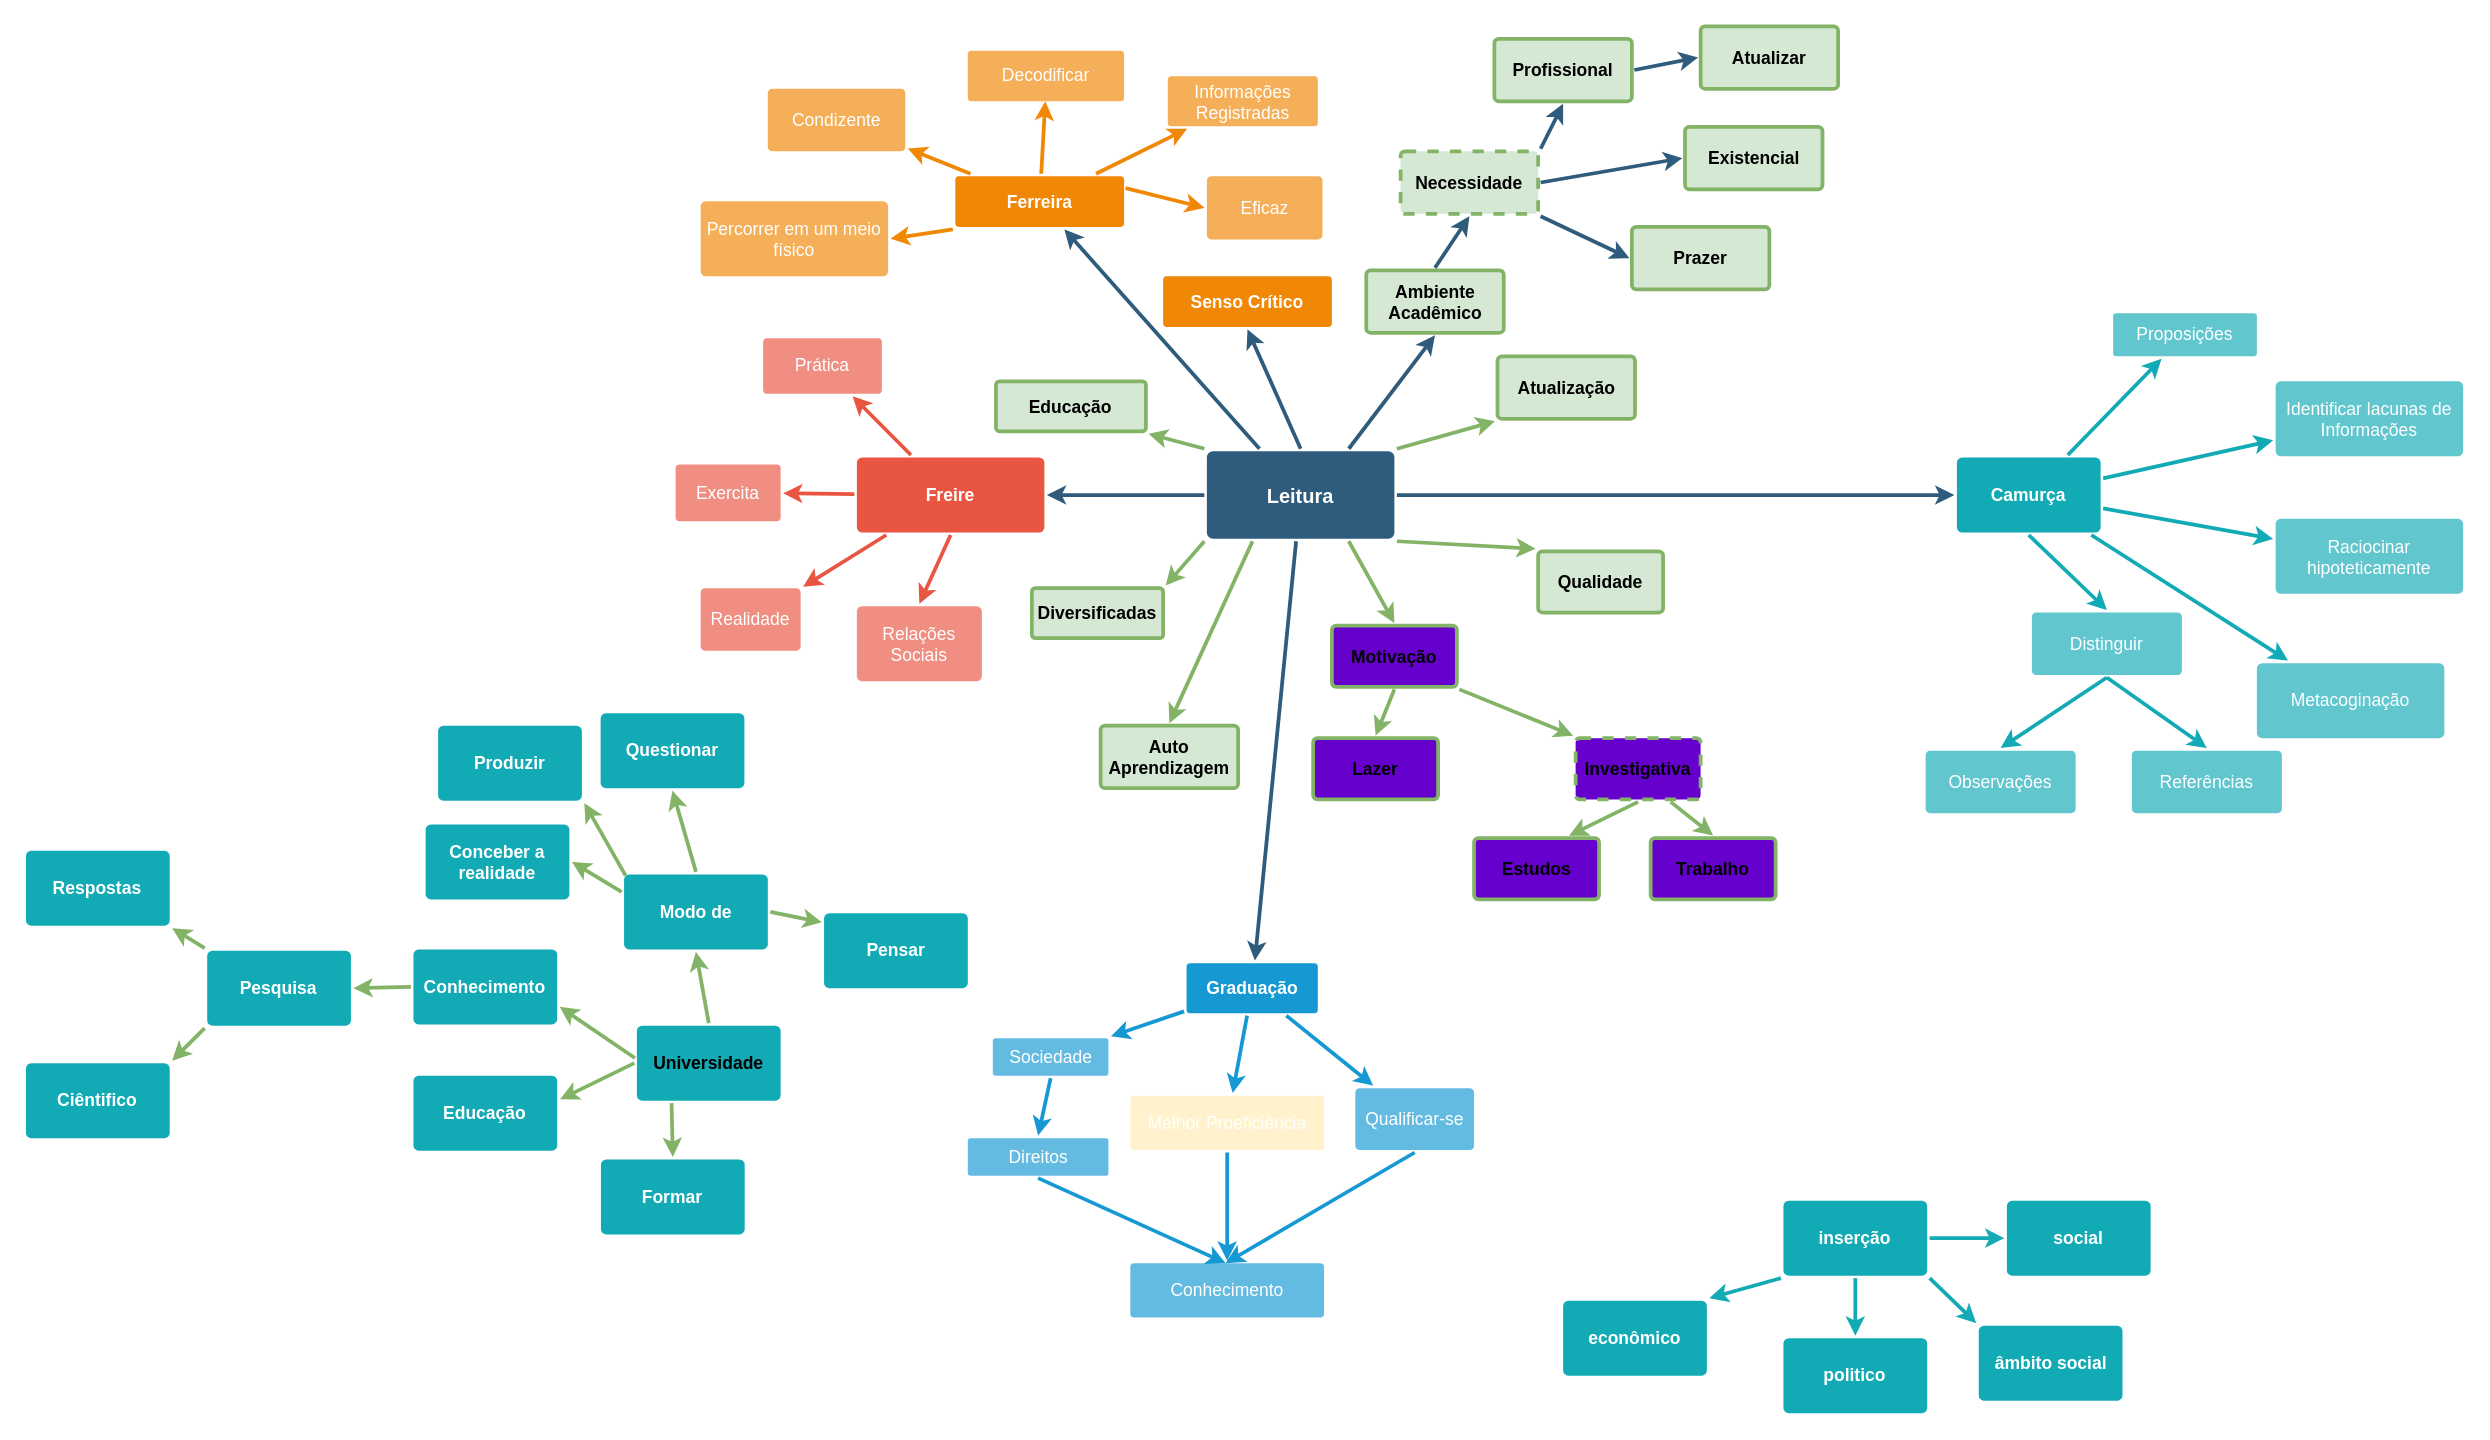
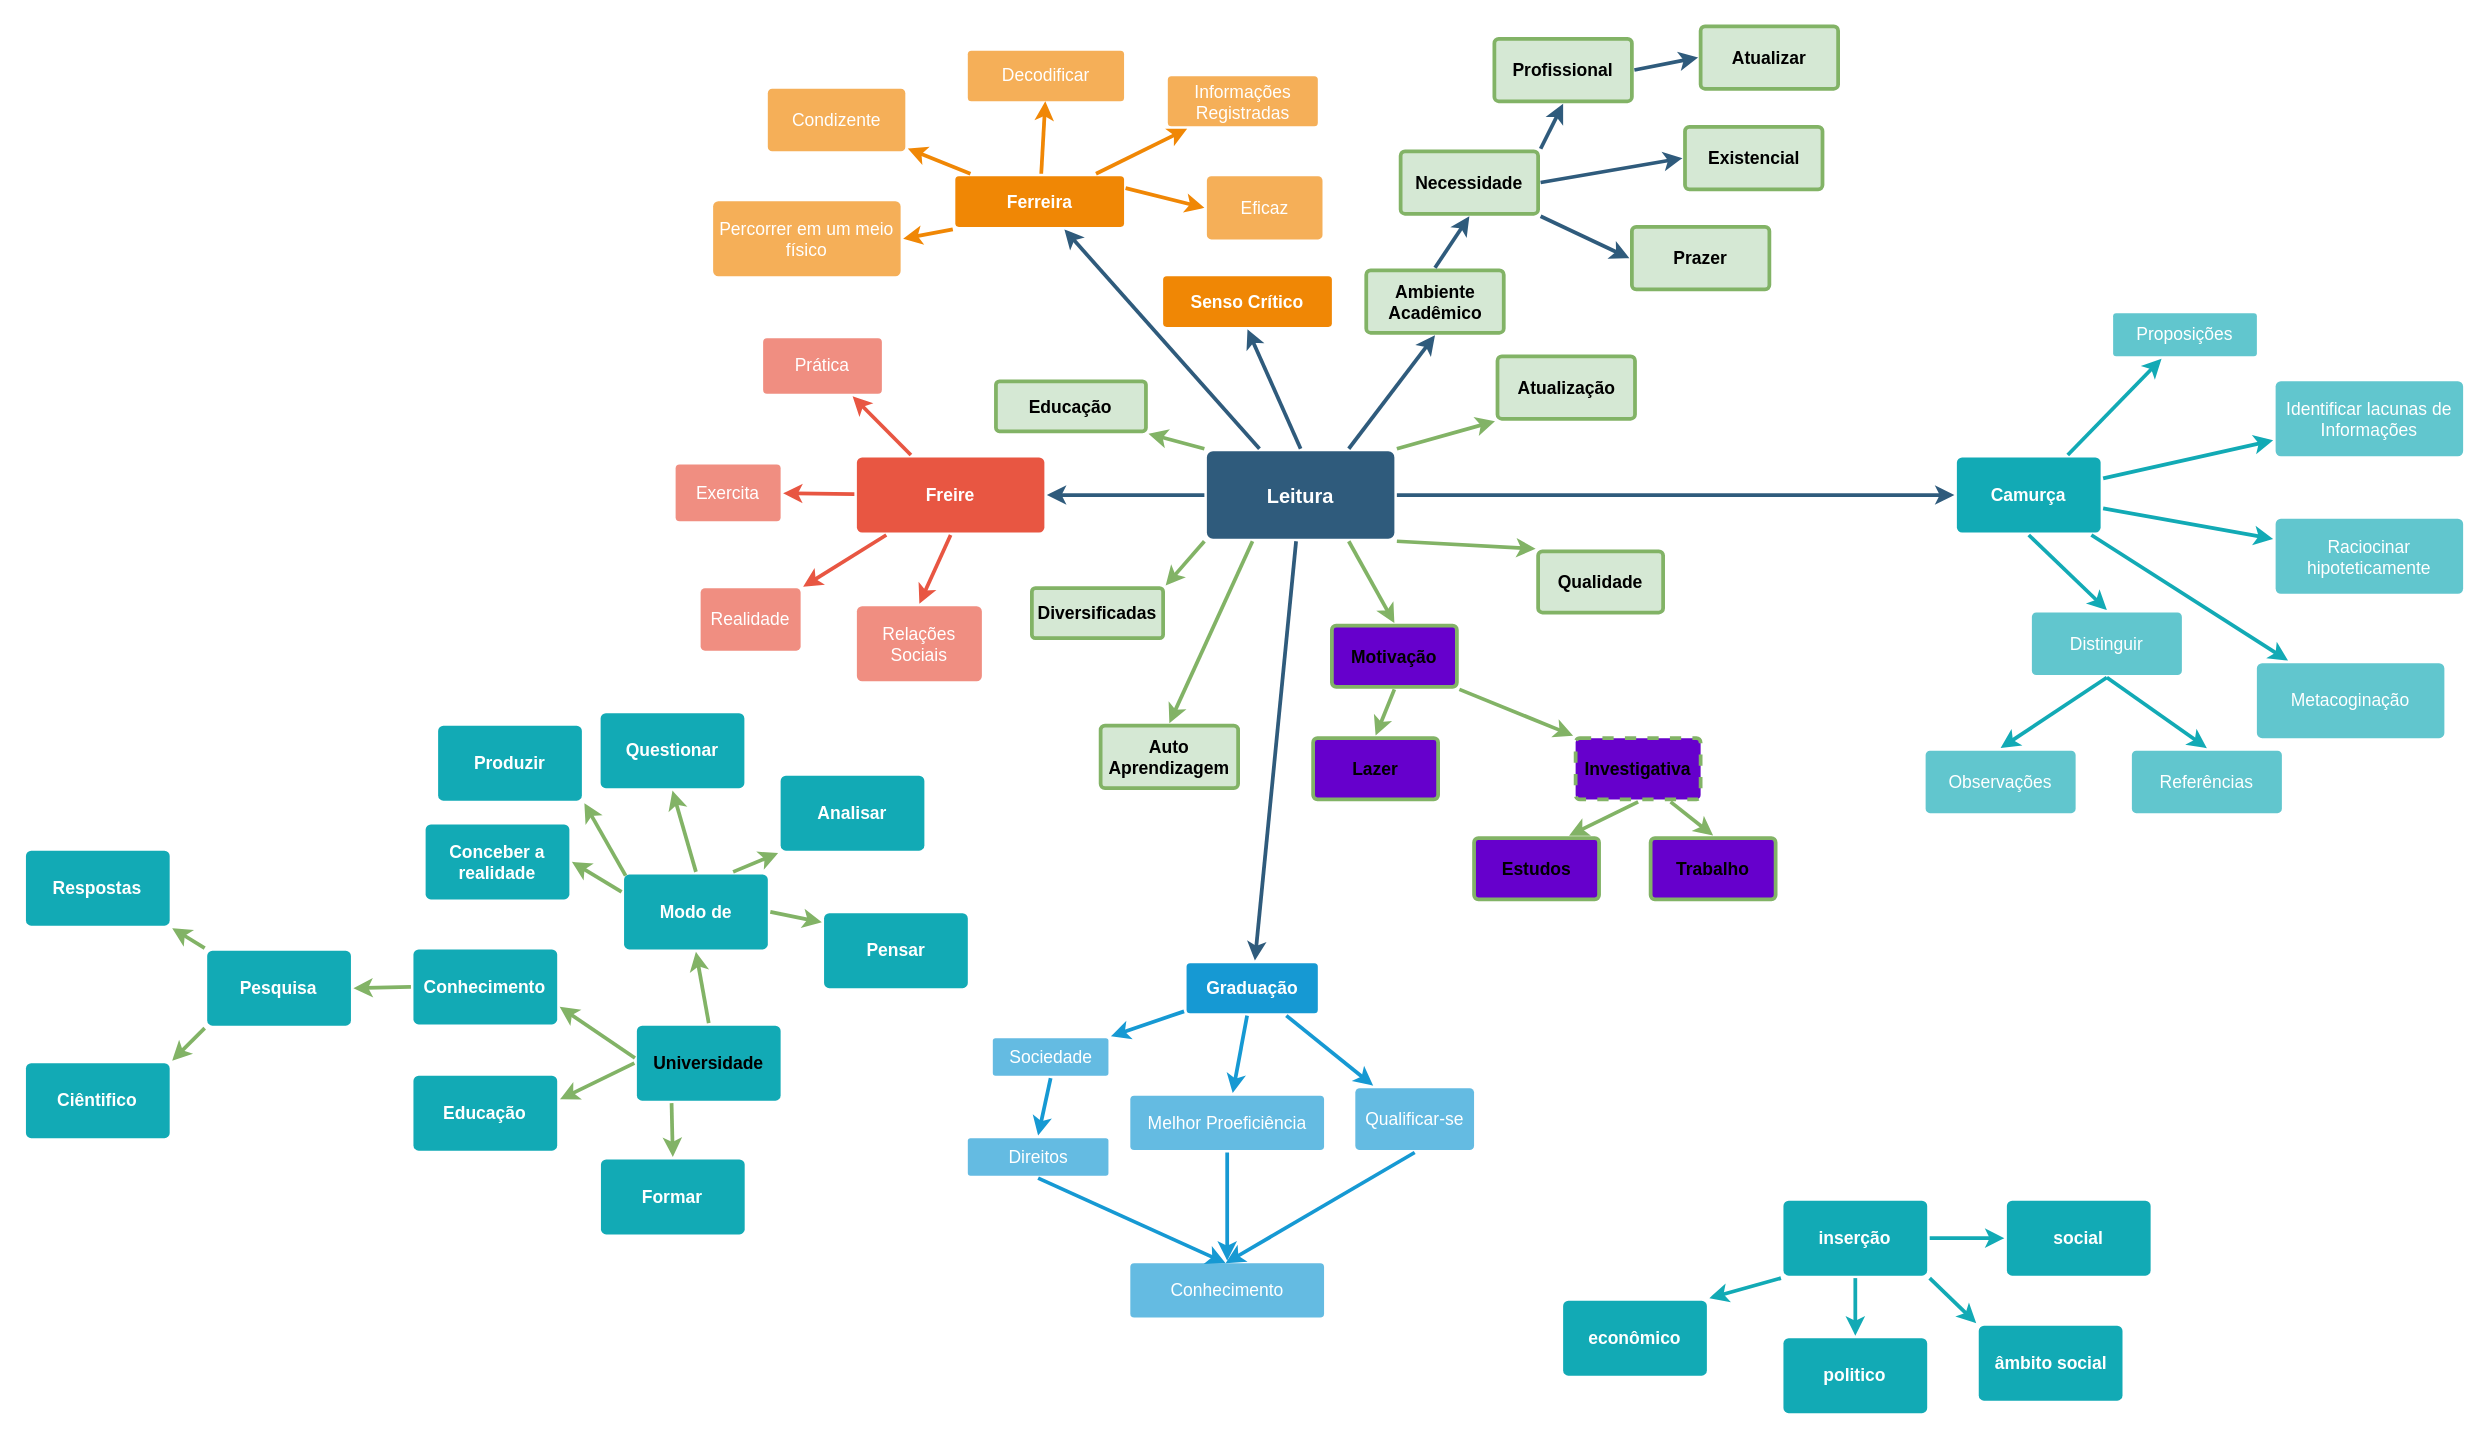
(1469, 183) -> (1469, 183)
(794, 239) -> (807, 239)
none -> (853, 813)
none -> (750, 865)
(1227, 1123) -> (1227, 1123)
